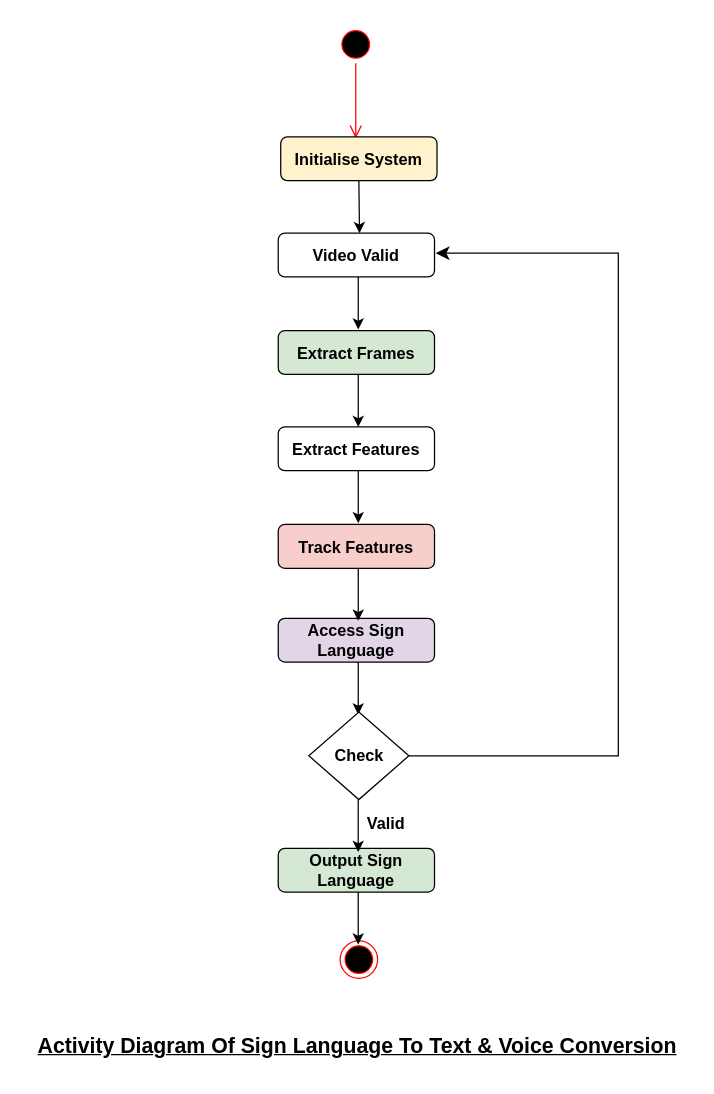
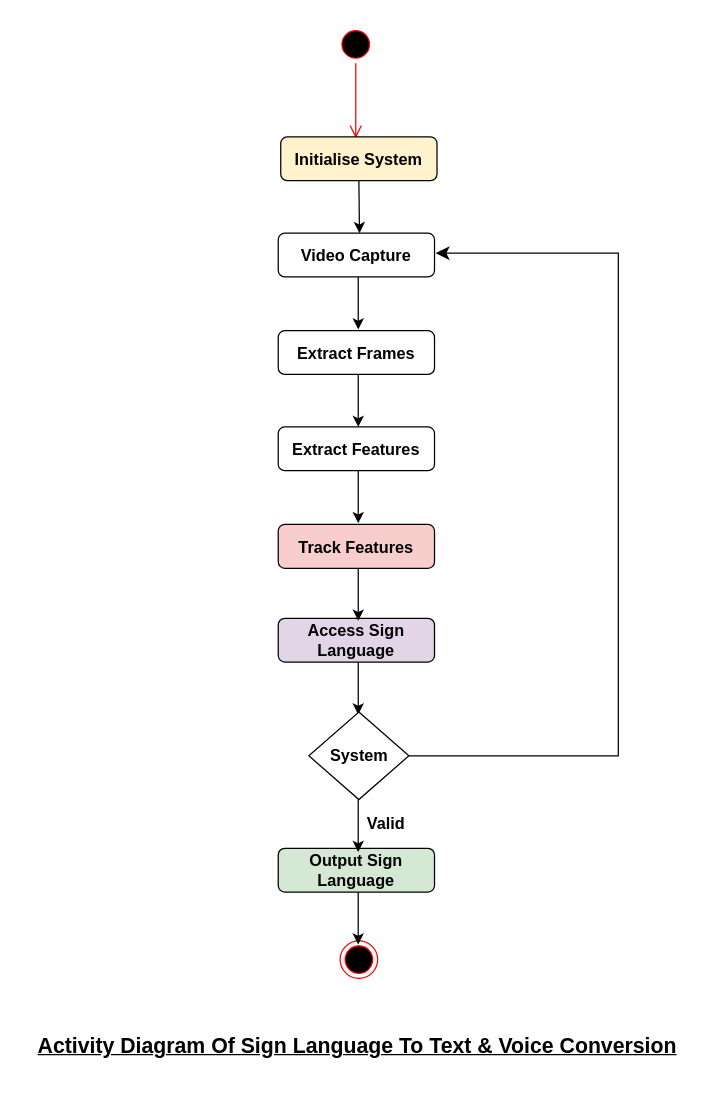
(356, 256) -> (356, 256)
(356, 353) -> (356, 353)
(359, 756) -> (359, 756)
